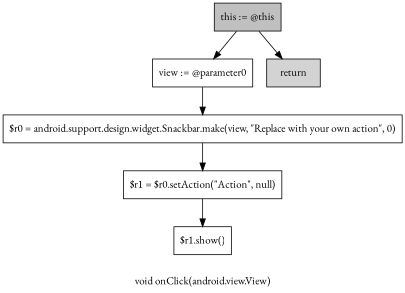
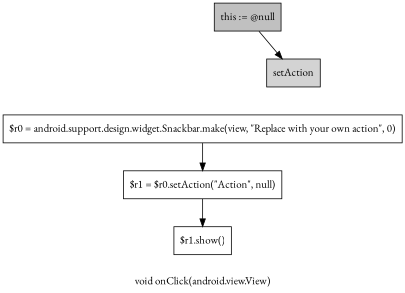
(248, 17) -> (248, 17)
(203, 73) -> none
(293, 73) -> (293, 73)
